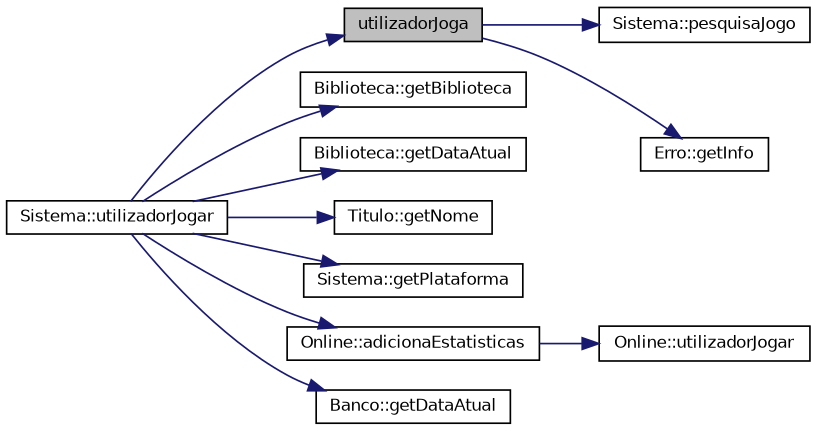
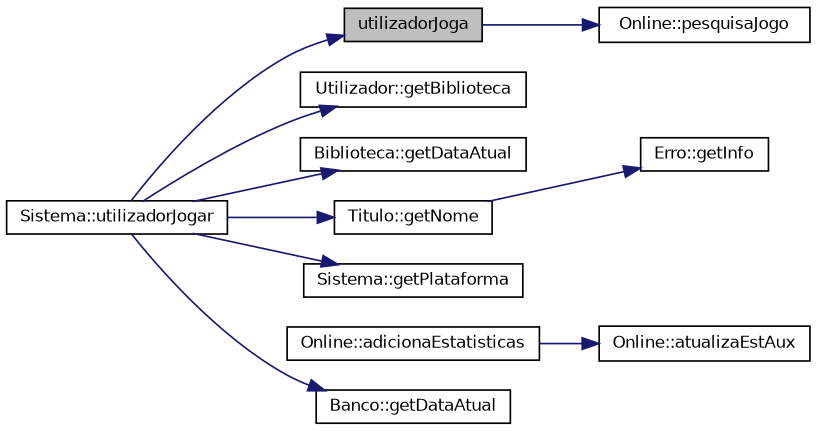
(705, 25) -> (705, 25)
(579, 75) -> (556, 187)
(413, 90) -> (413, 90)
(228, 284) -> none
(705, 344) -> (705, 344)
